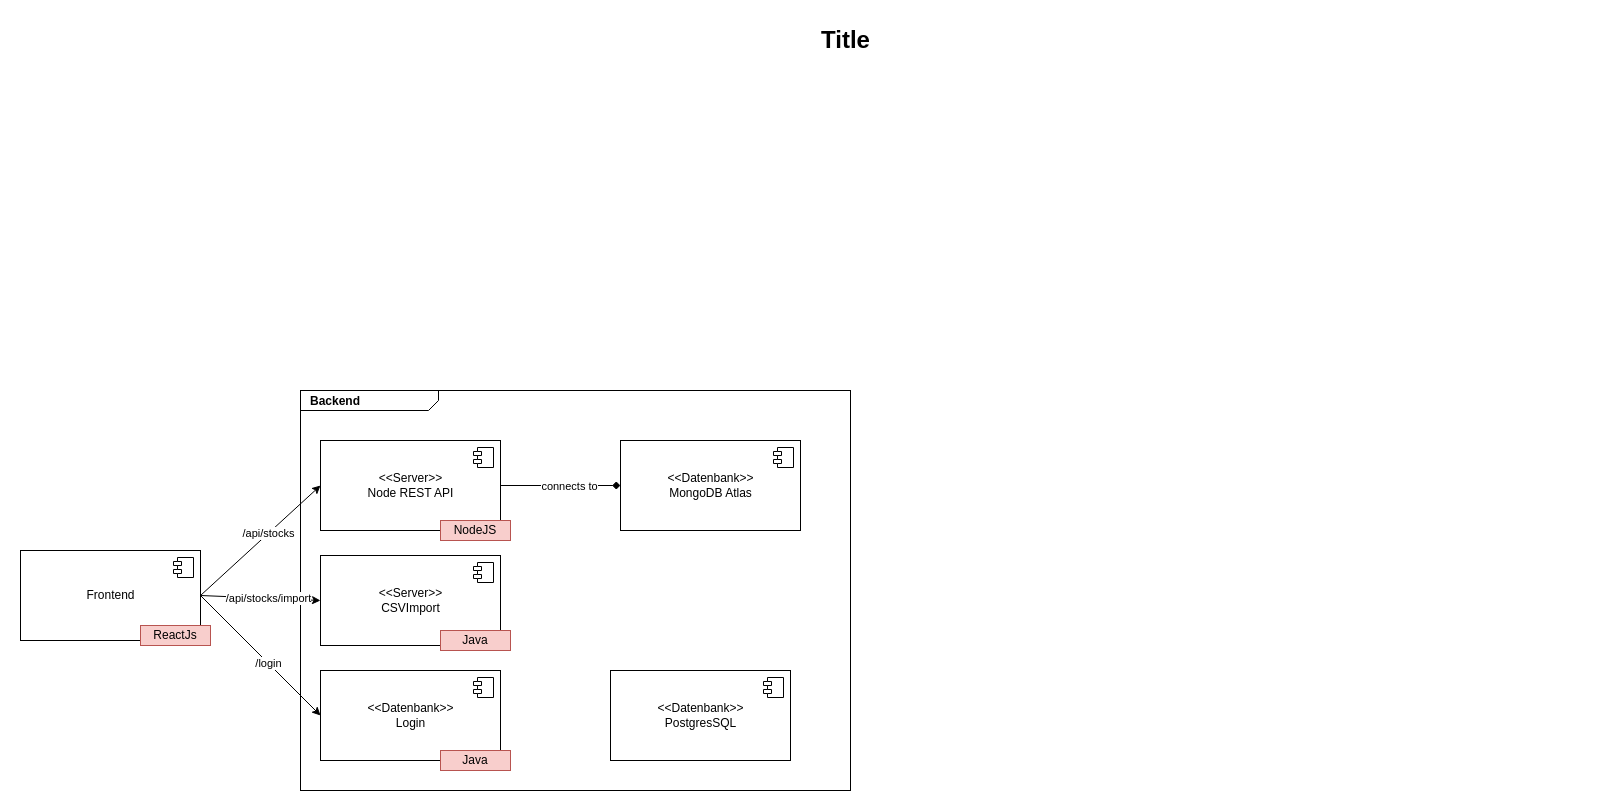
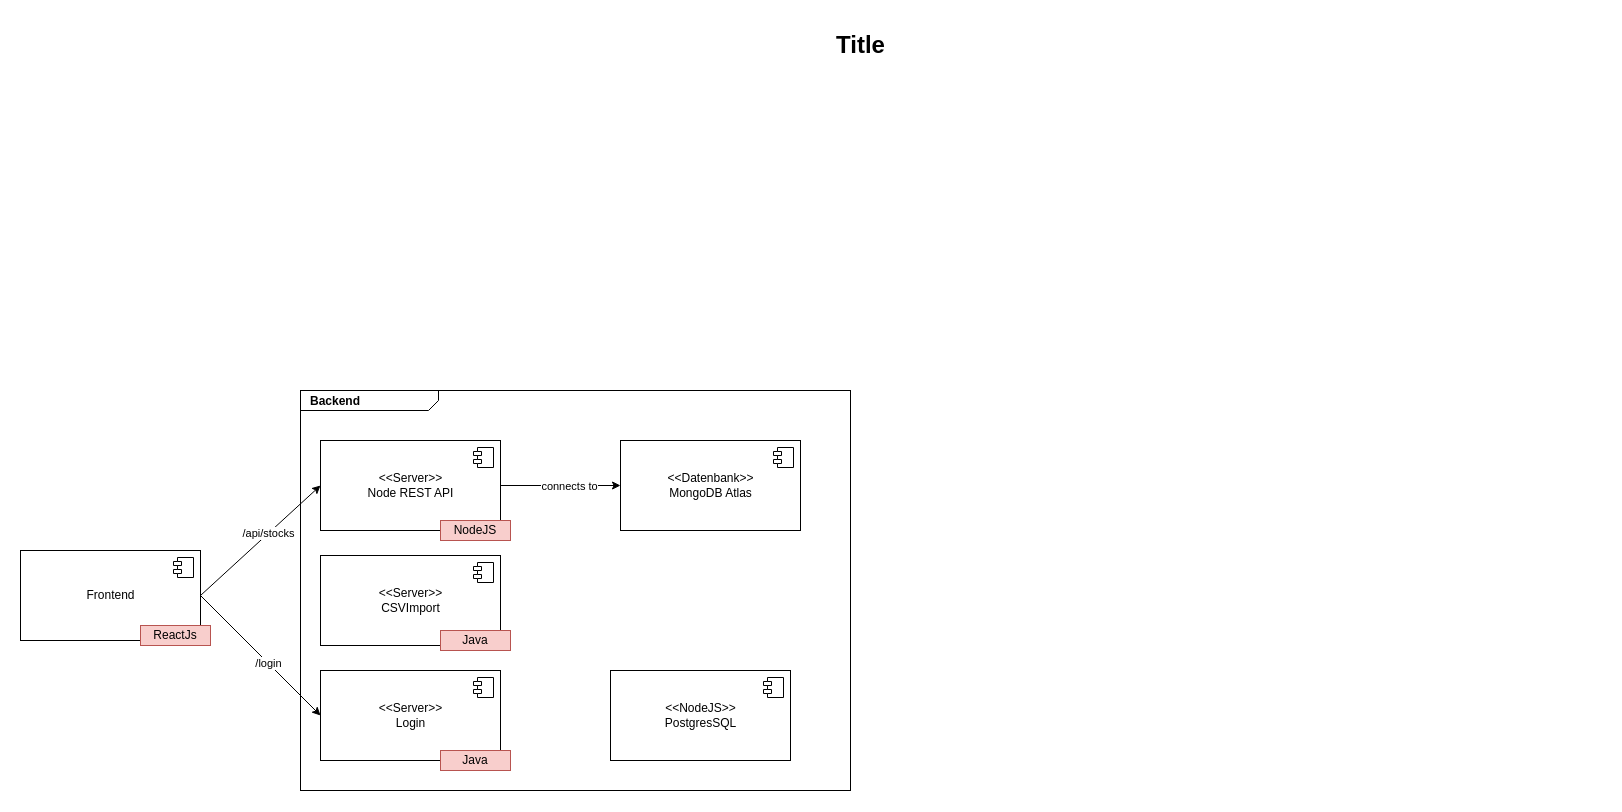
(846, 41) -> (861, 46)
(611, 486) -> (612, 486)
(259, 598) -> none
(411, 716) -> (411, 716)
(701, 716) -> (701, 716)
